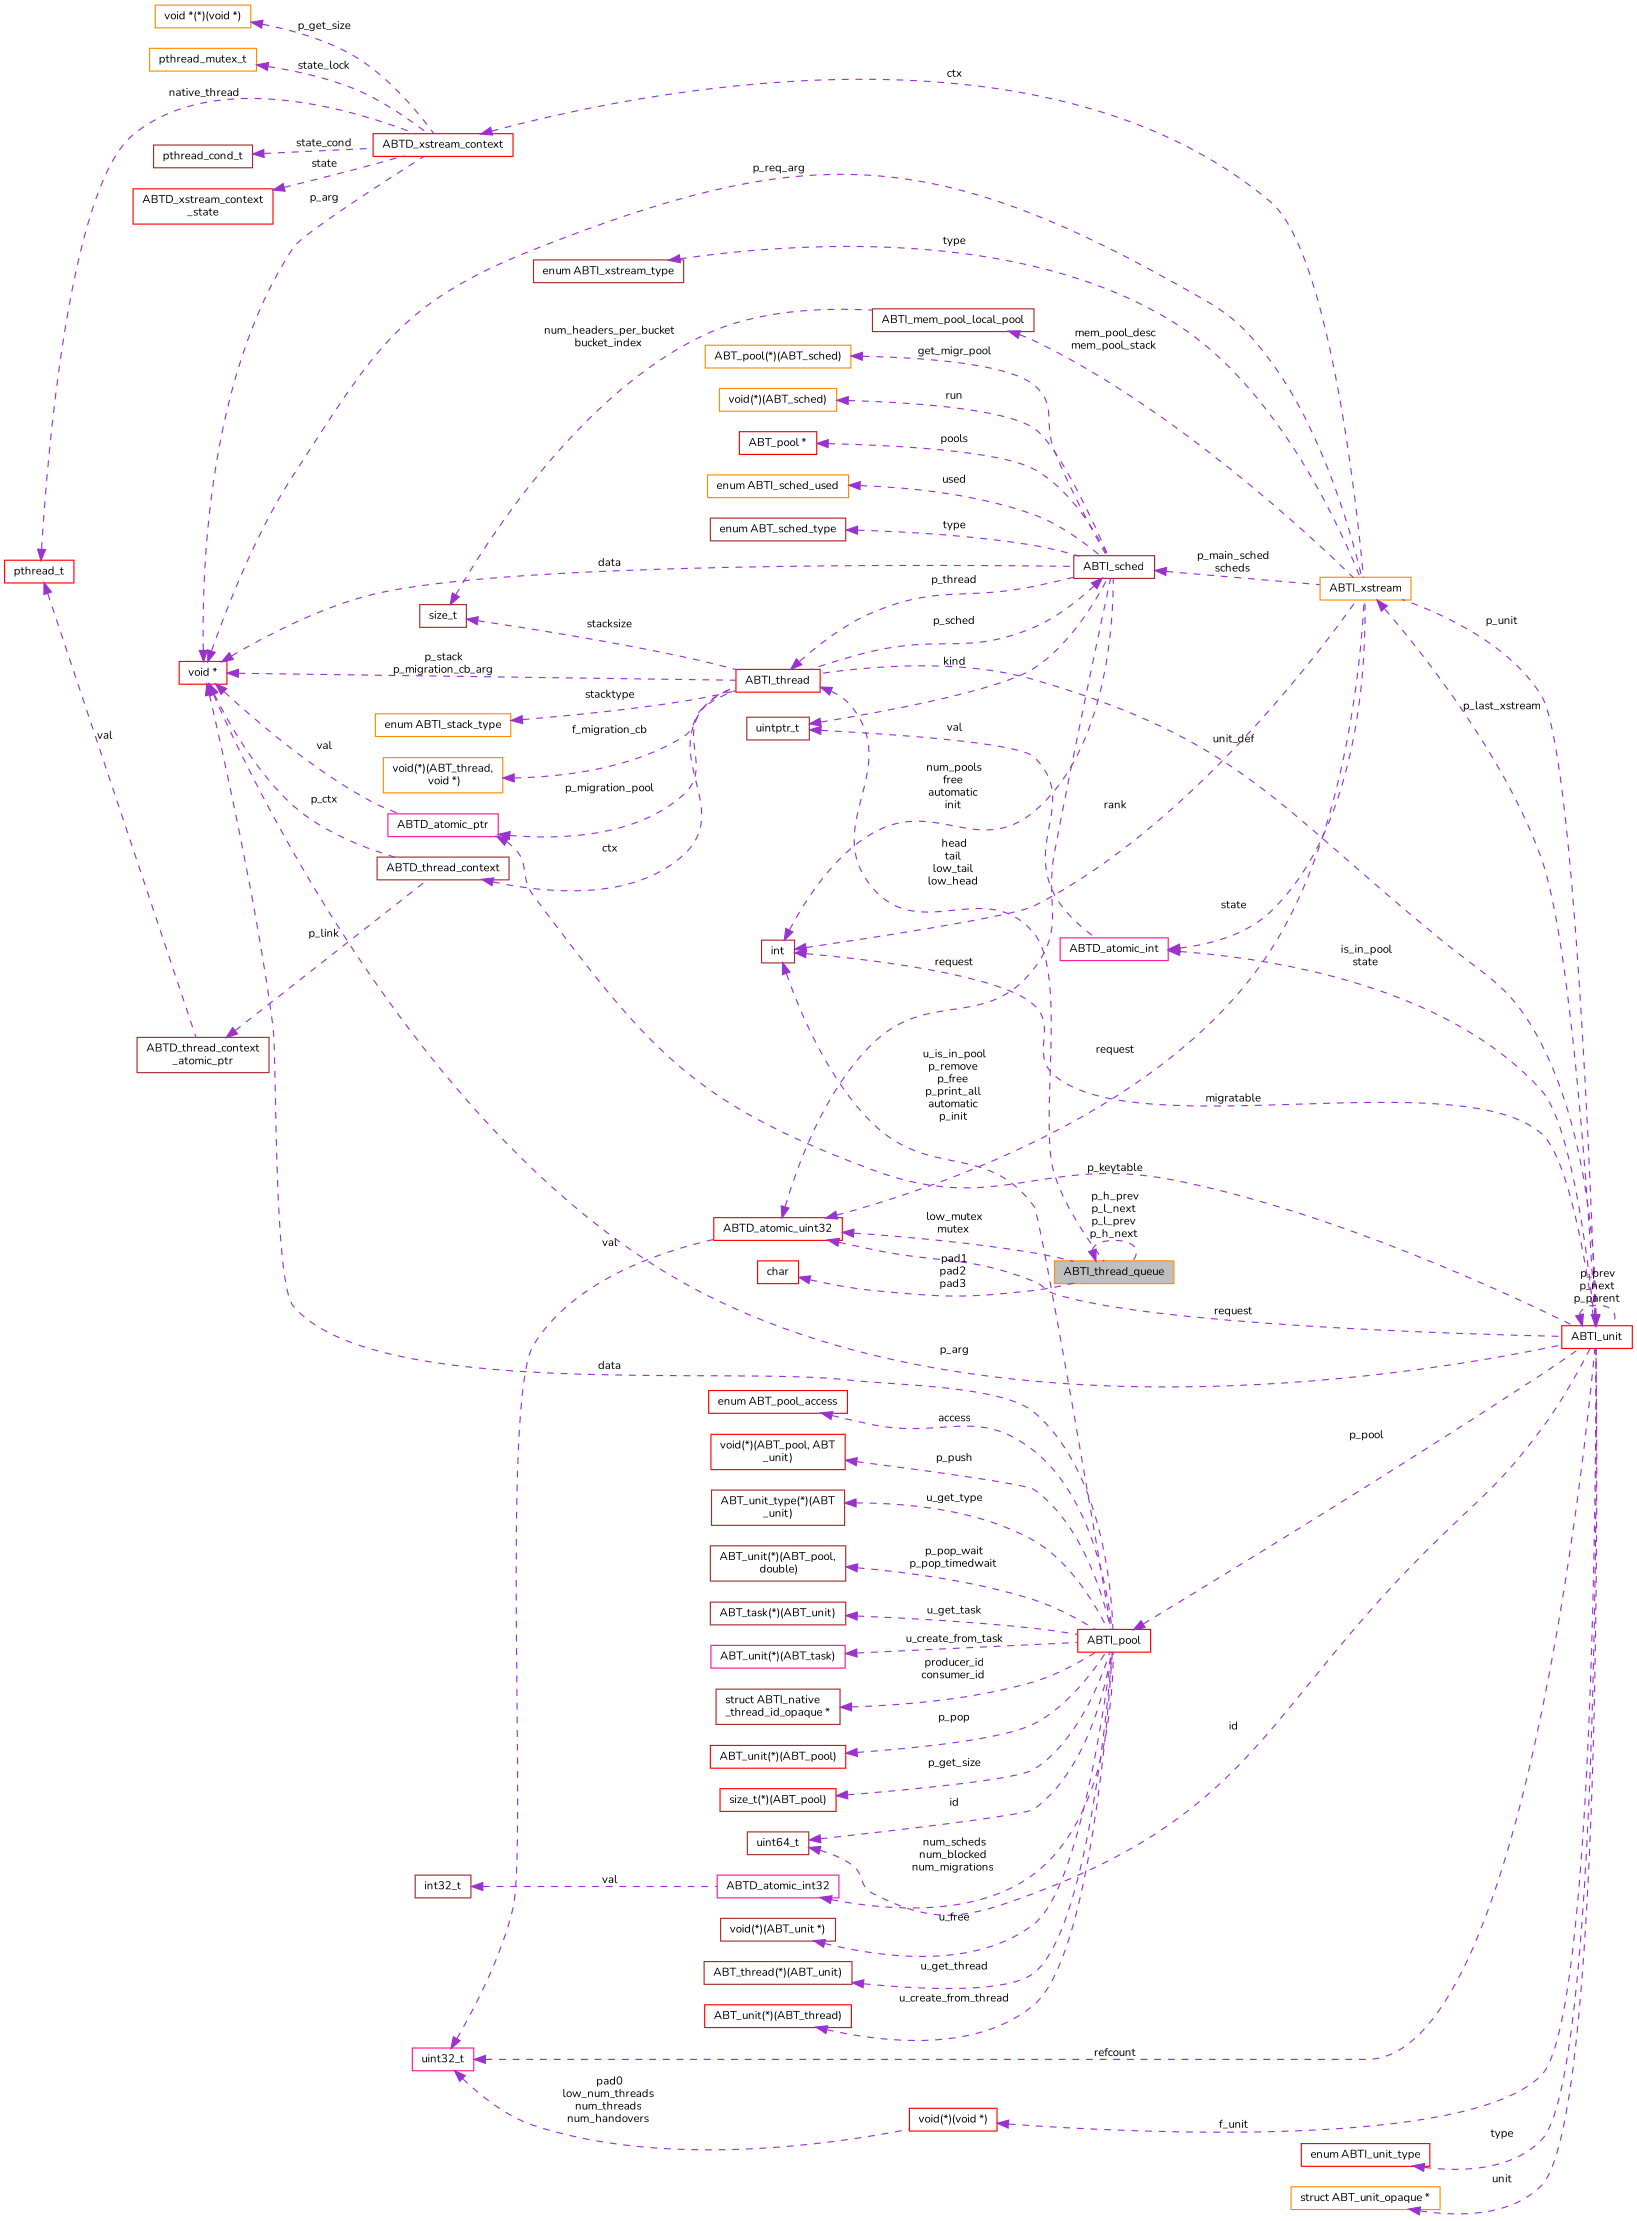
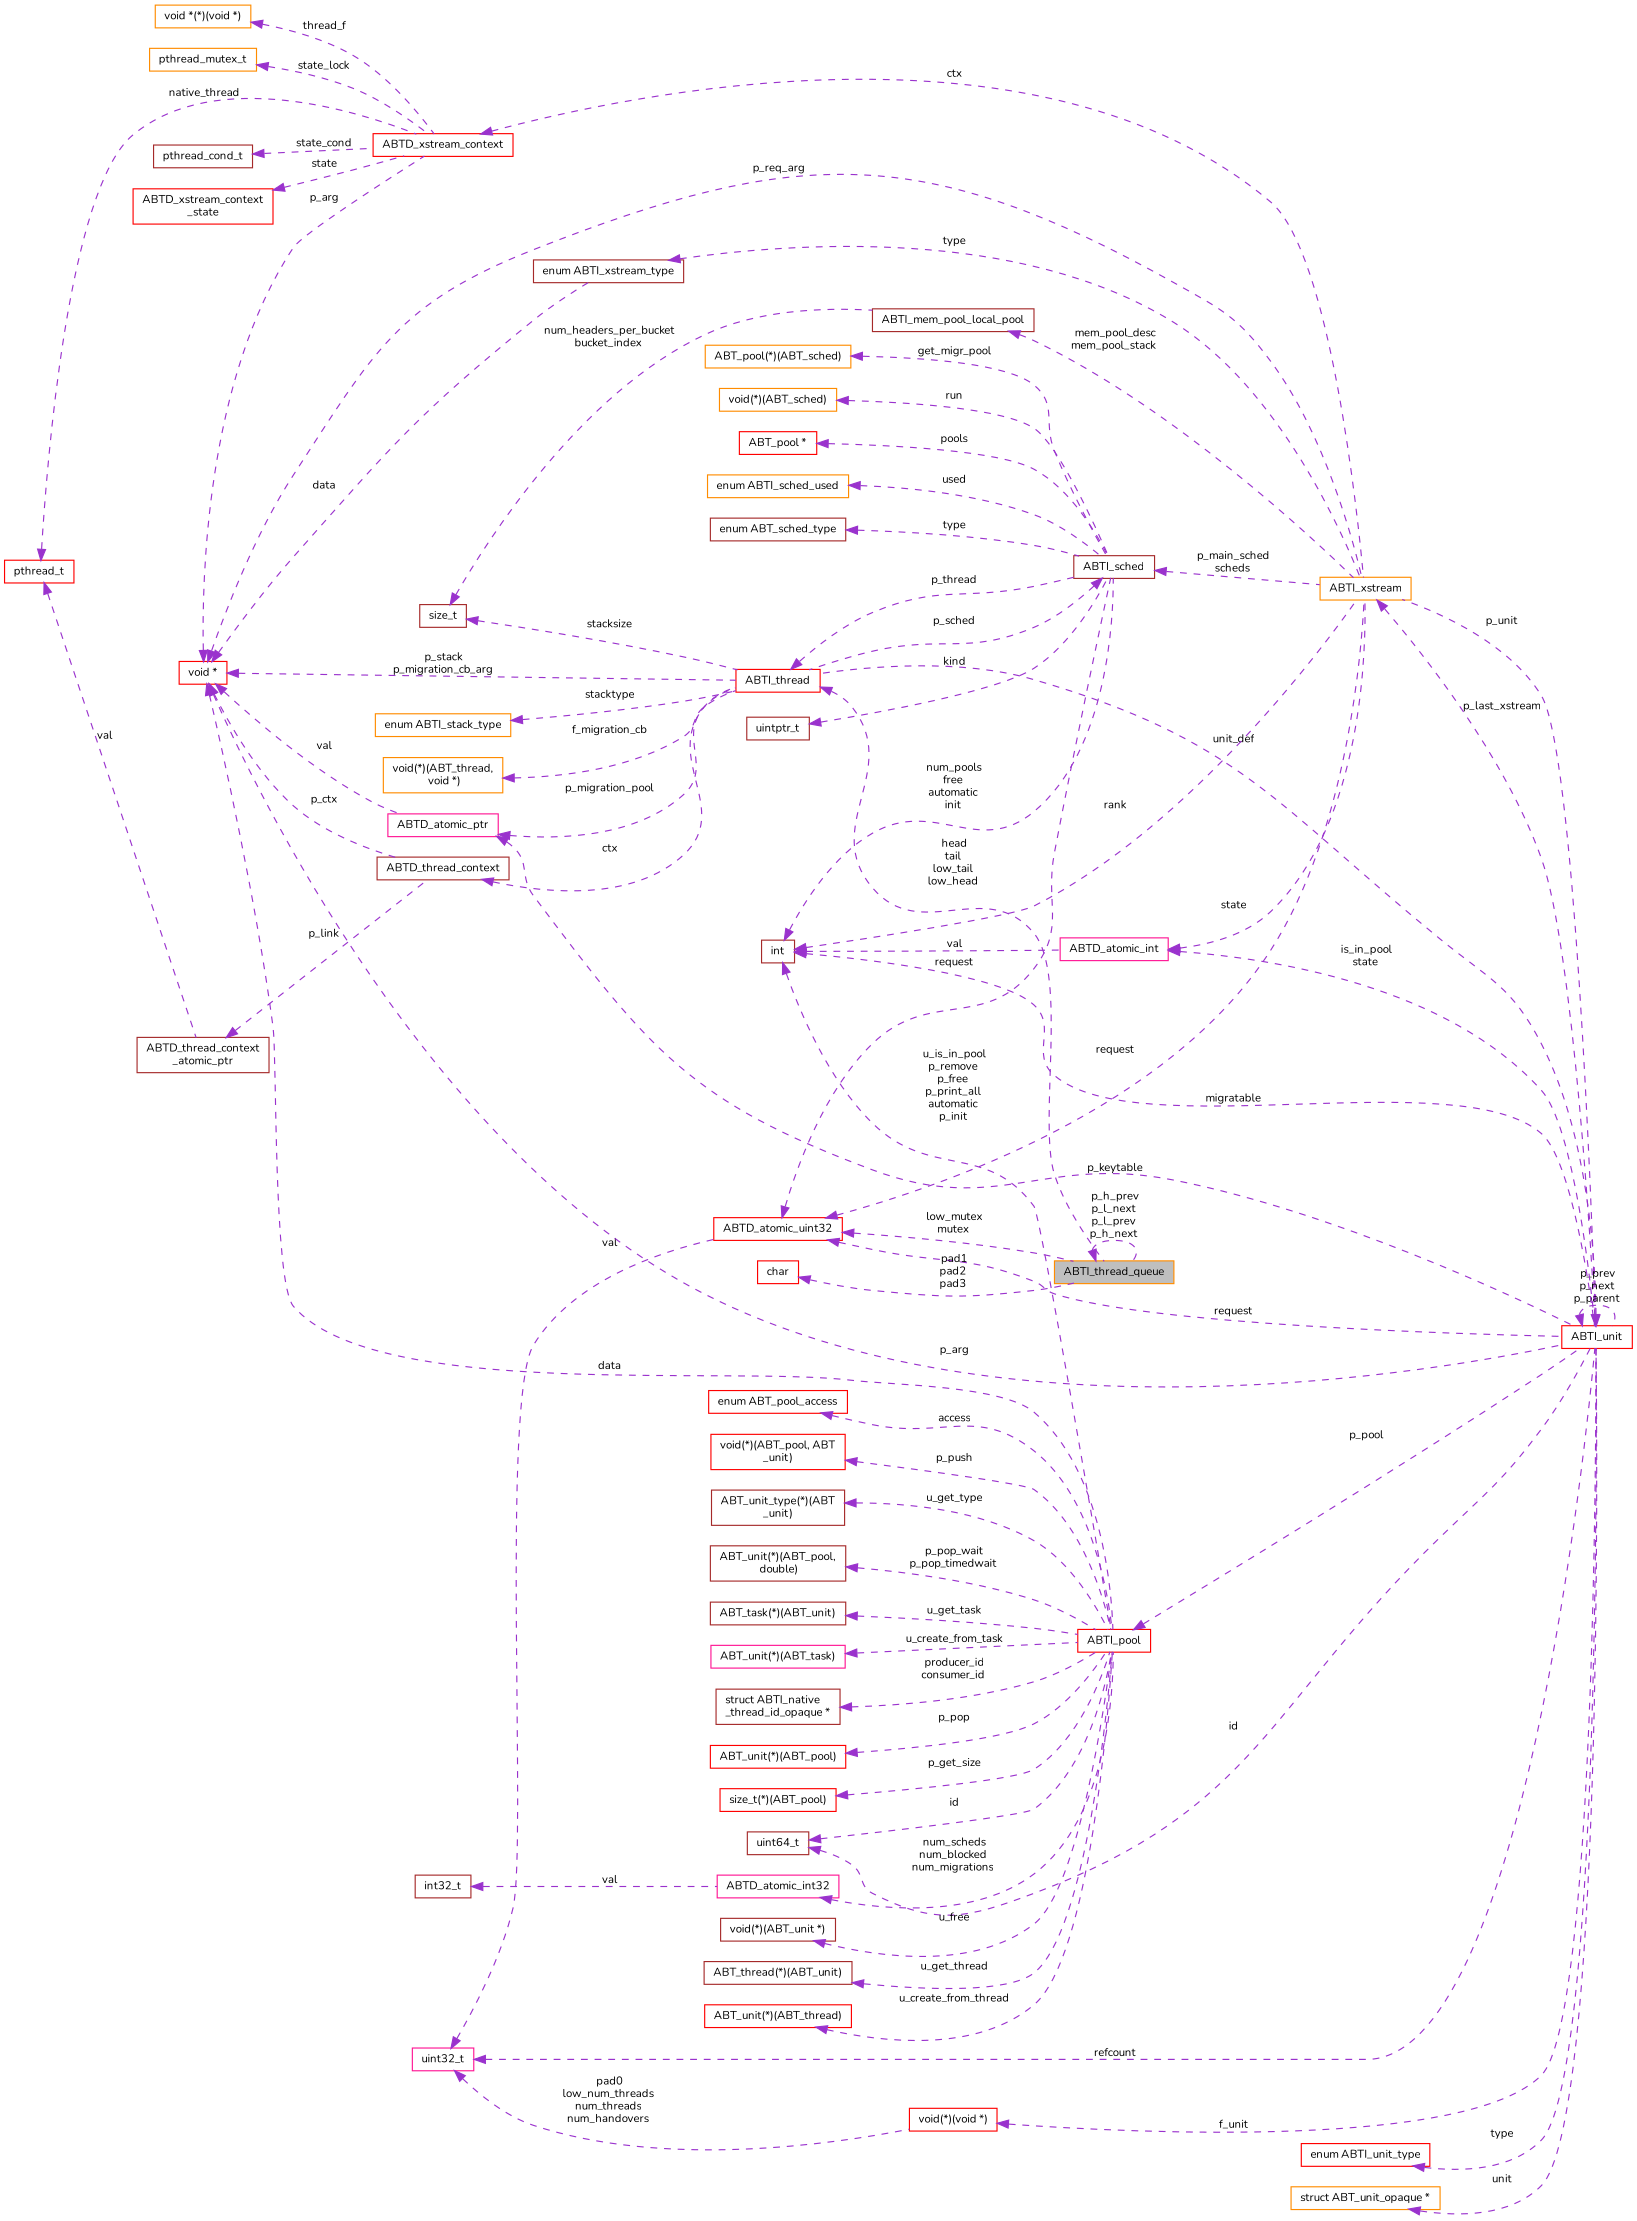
(323, 26) -> (323, 26)
(645, 570) -> (388, 451)
(1030, 755) -> (933, 951)
